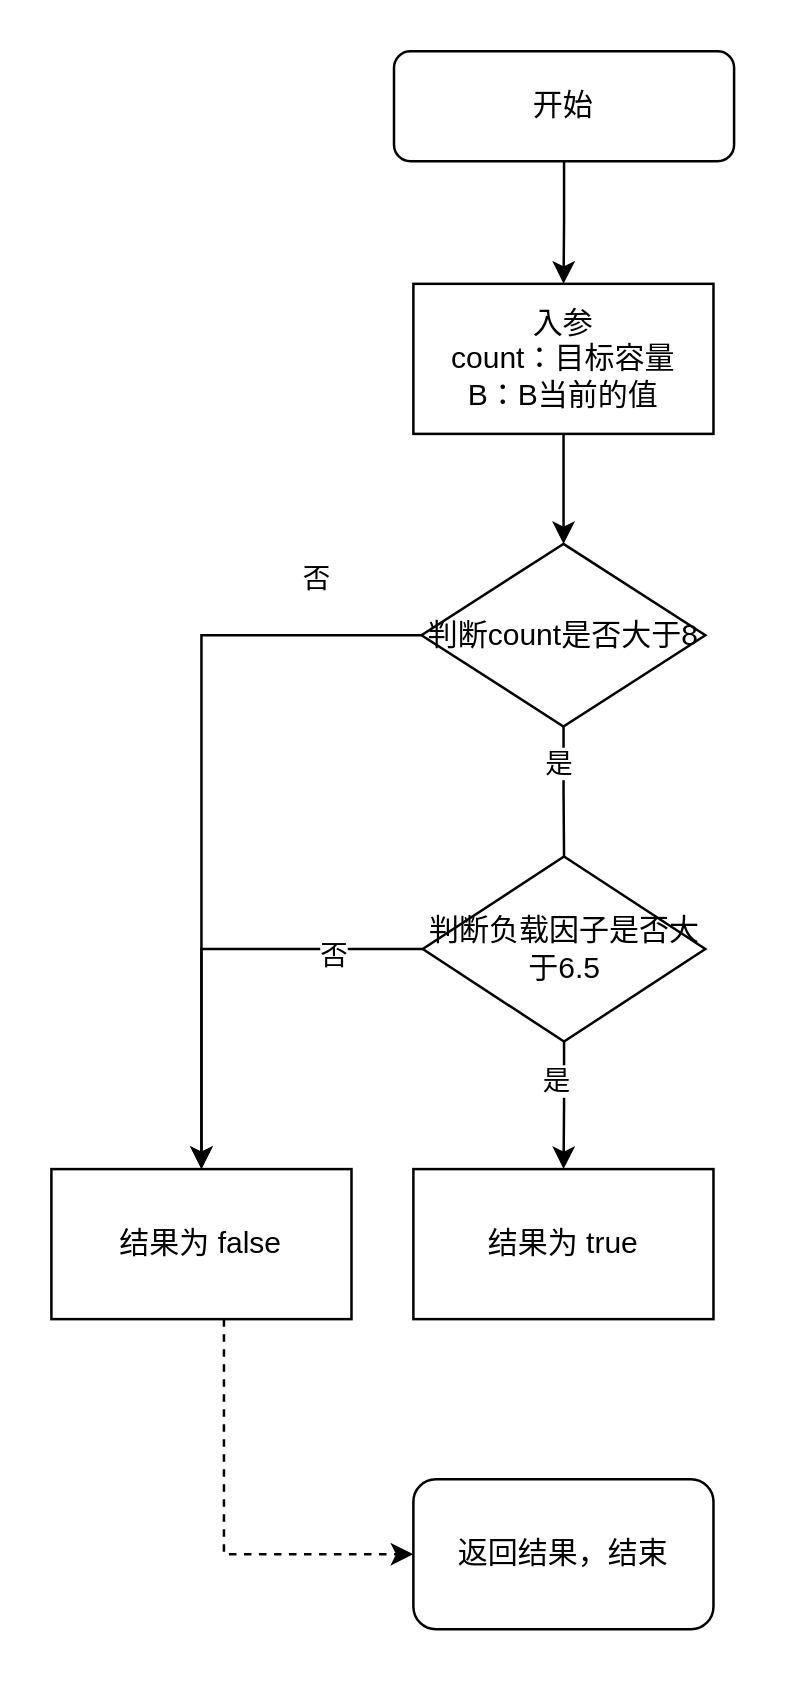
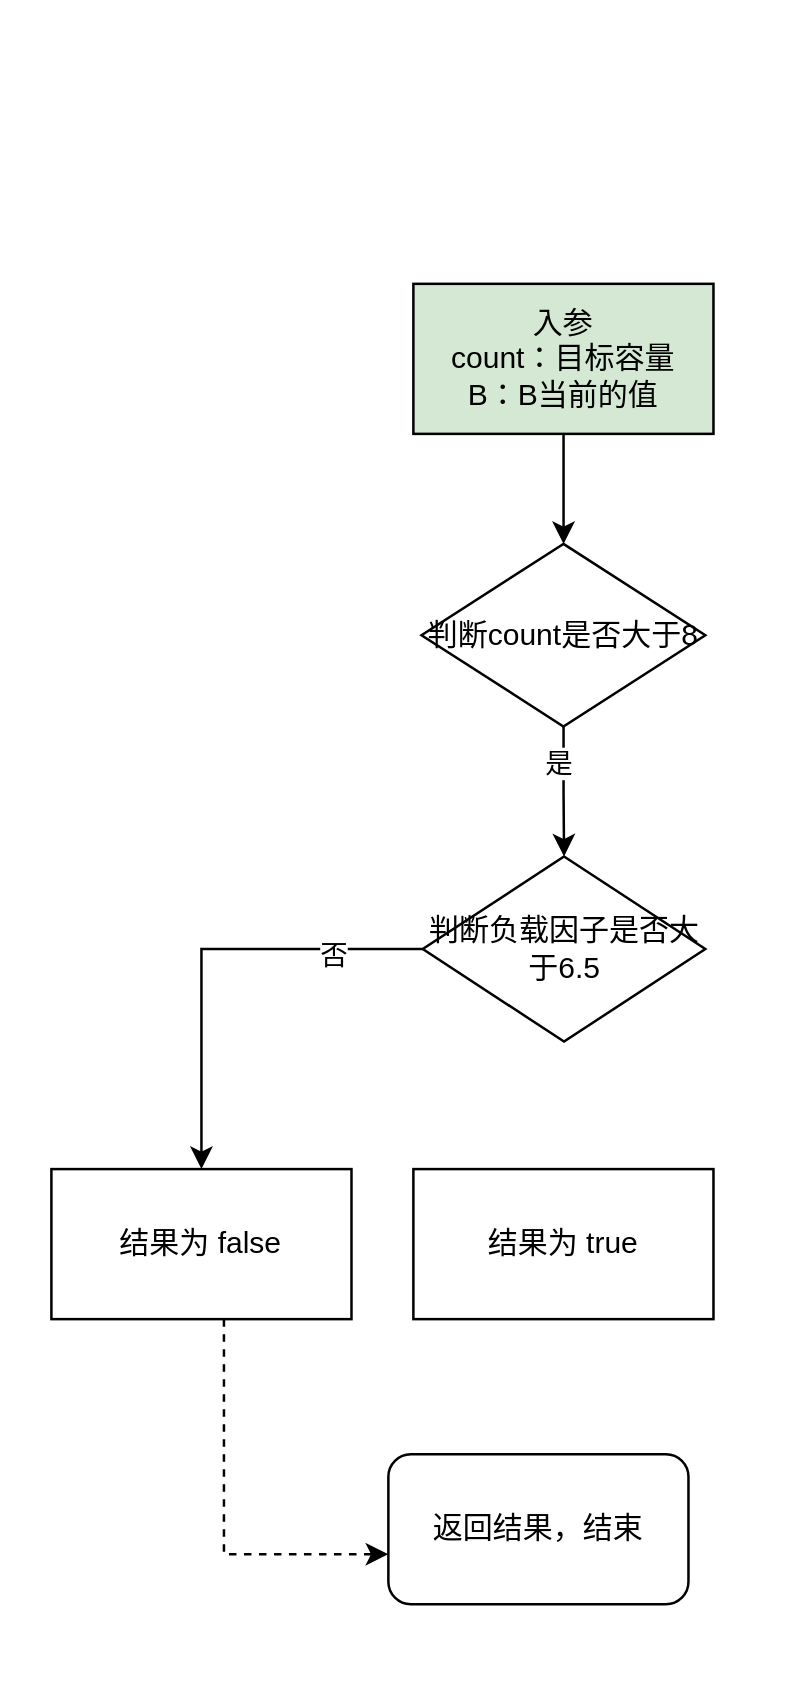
(564, 106) -> none
(564, 214) -> none
(563, 359) -> (563, 359)
(201, 679) -> none
(564, 845) -> (564, 838)
(564, 1097) -> none
(563, 1554) -> (538, 1529)
